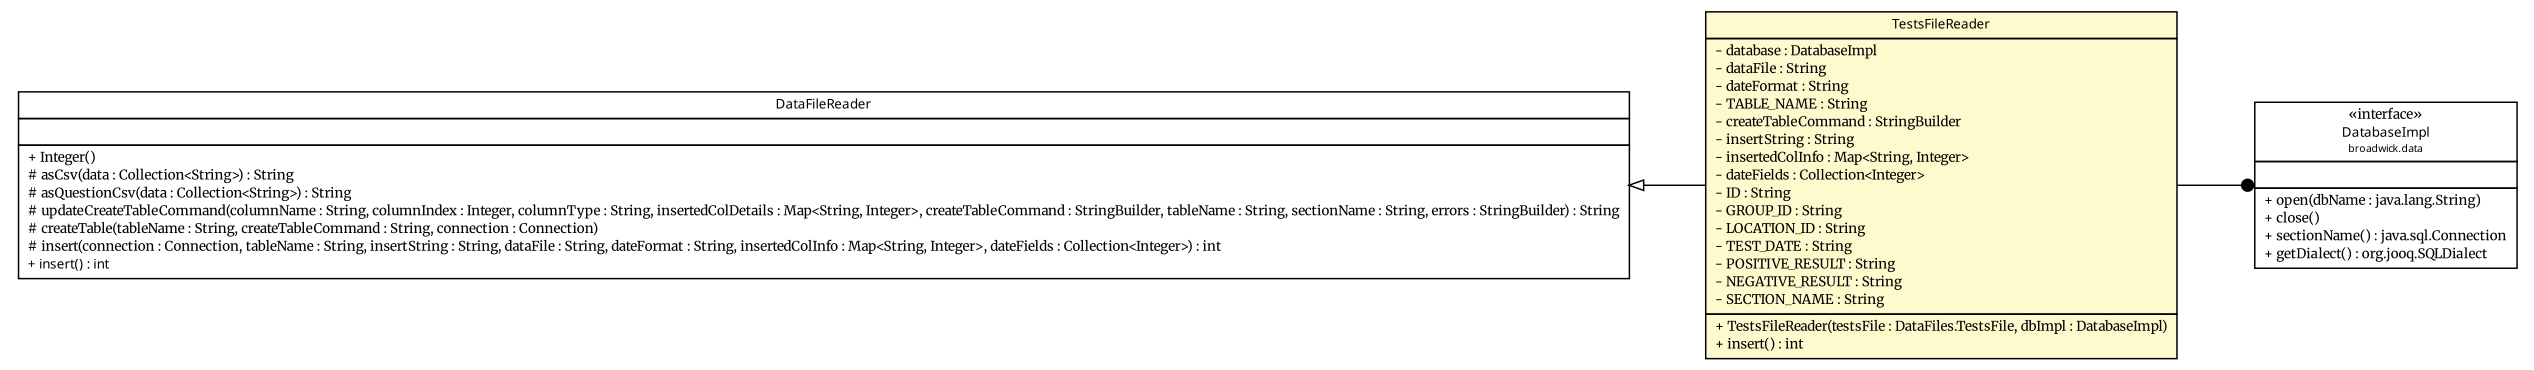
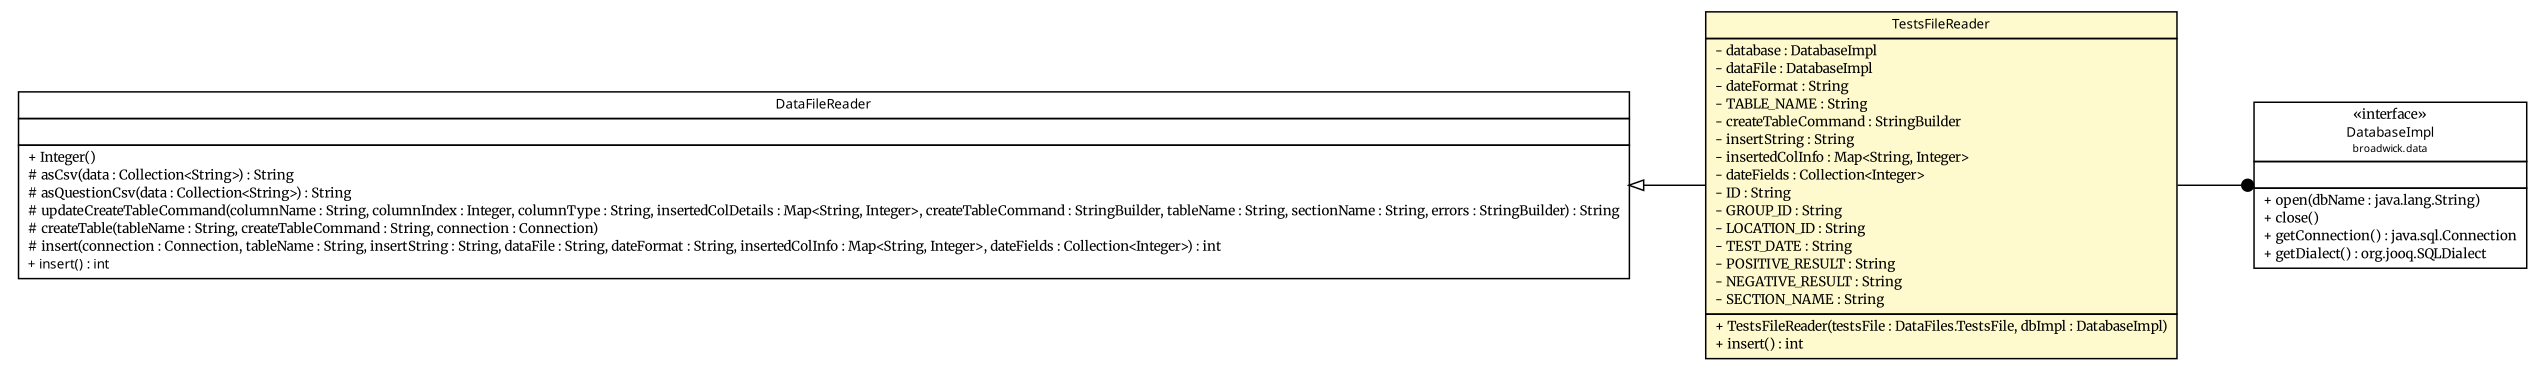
(1771, 69) -> (1795, 69)
(2386, 236) -> (2390, 236)
